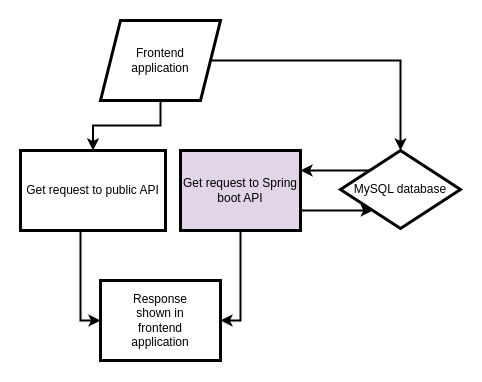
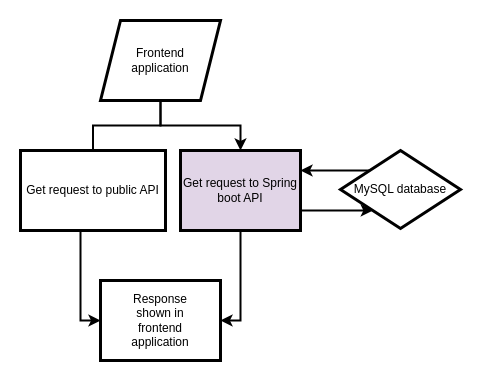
(346, 61) -> (209, 126)
(93, 140) -> (93, 143)
